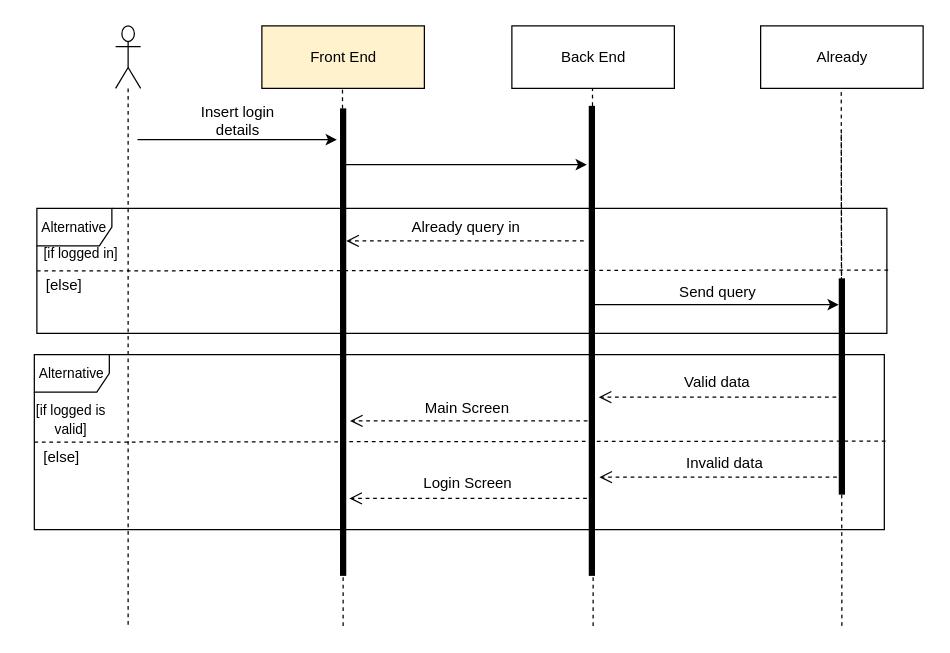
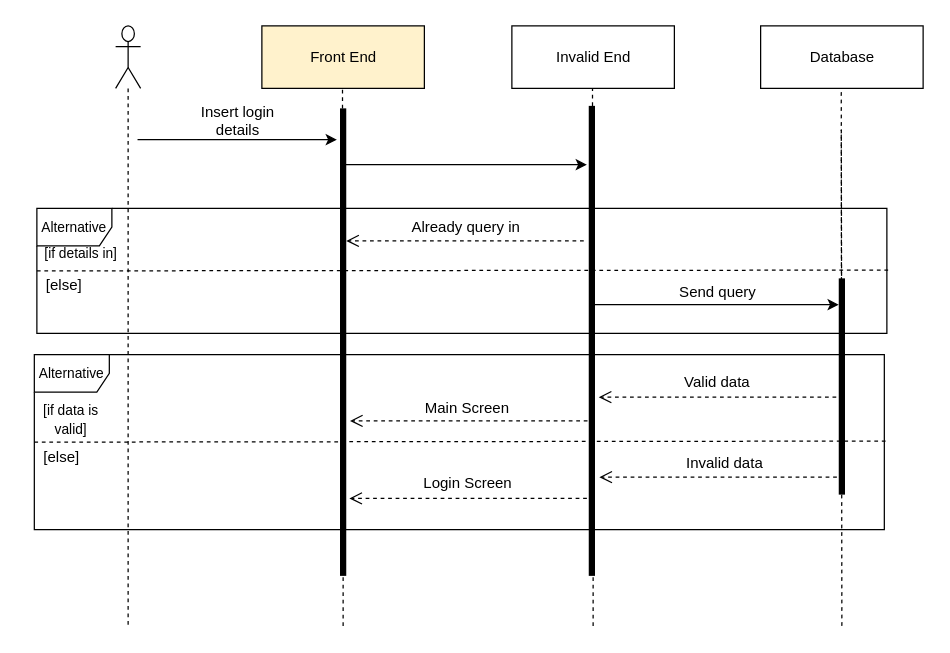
(594, 57) -> (594, 57)
(843, 57) -> (843, 57)
(81, 253) -> (81, 253)
(71, 419) -> (71, 419)
